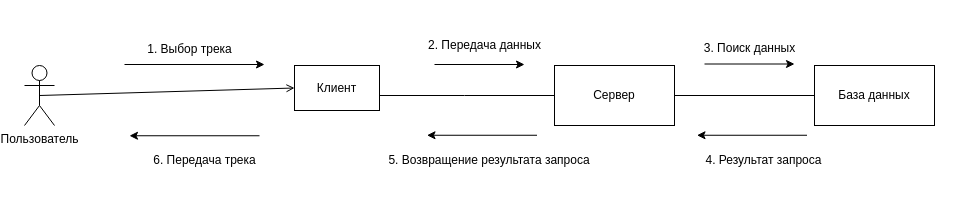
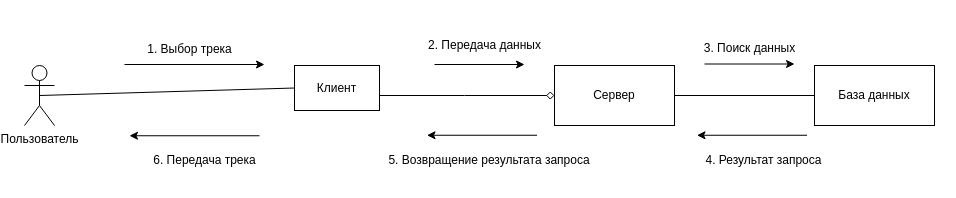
(289, 88) -> (289, 88)
(550, 96) -> (546, 96)
